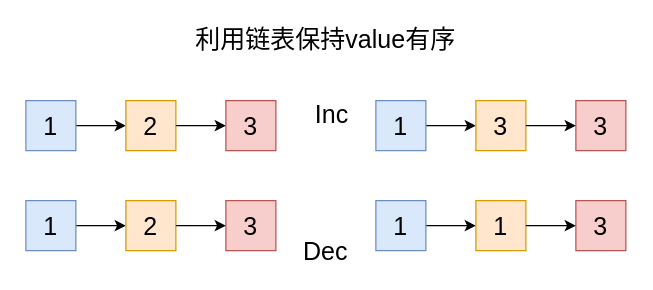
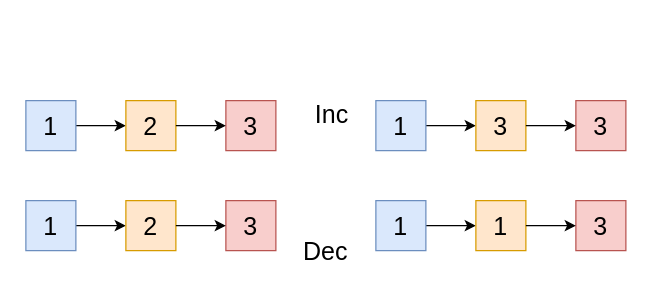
(326, 38) -> none
